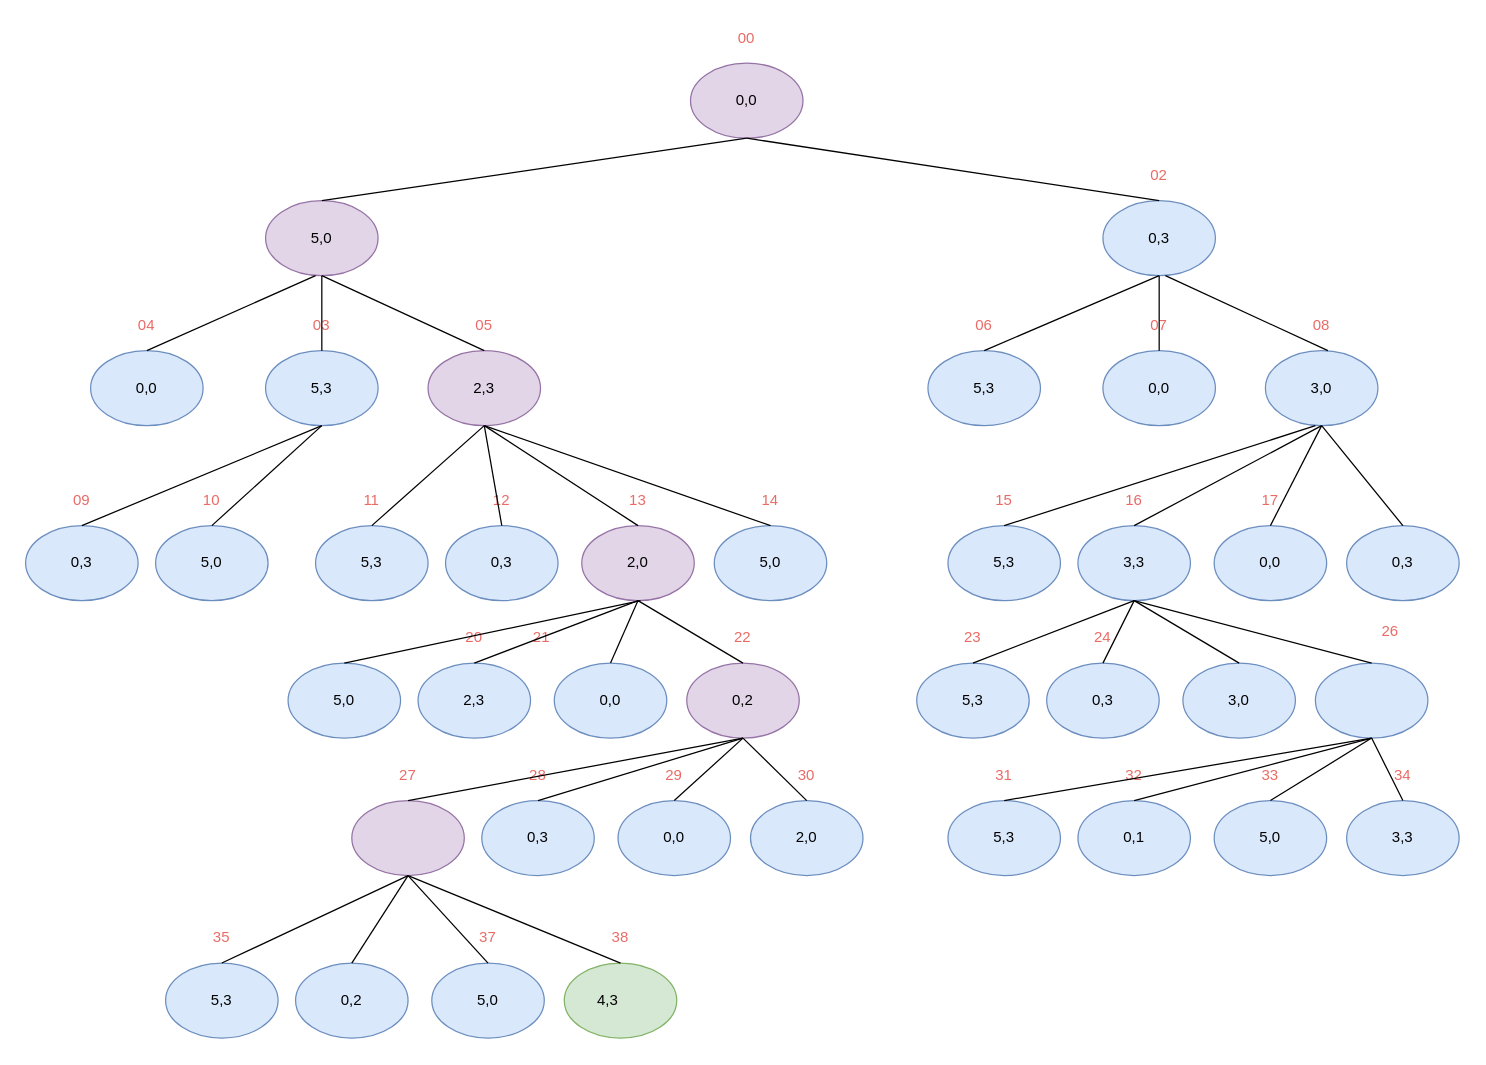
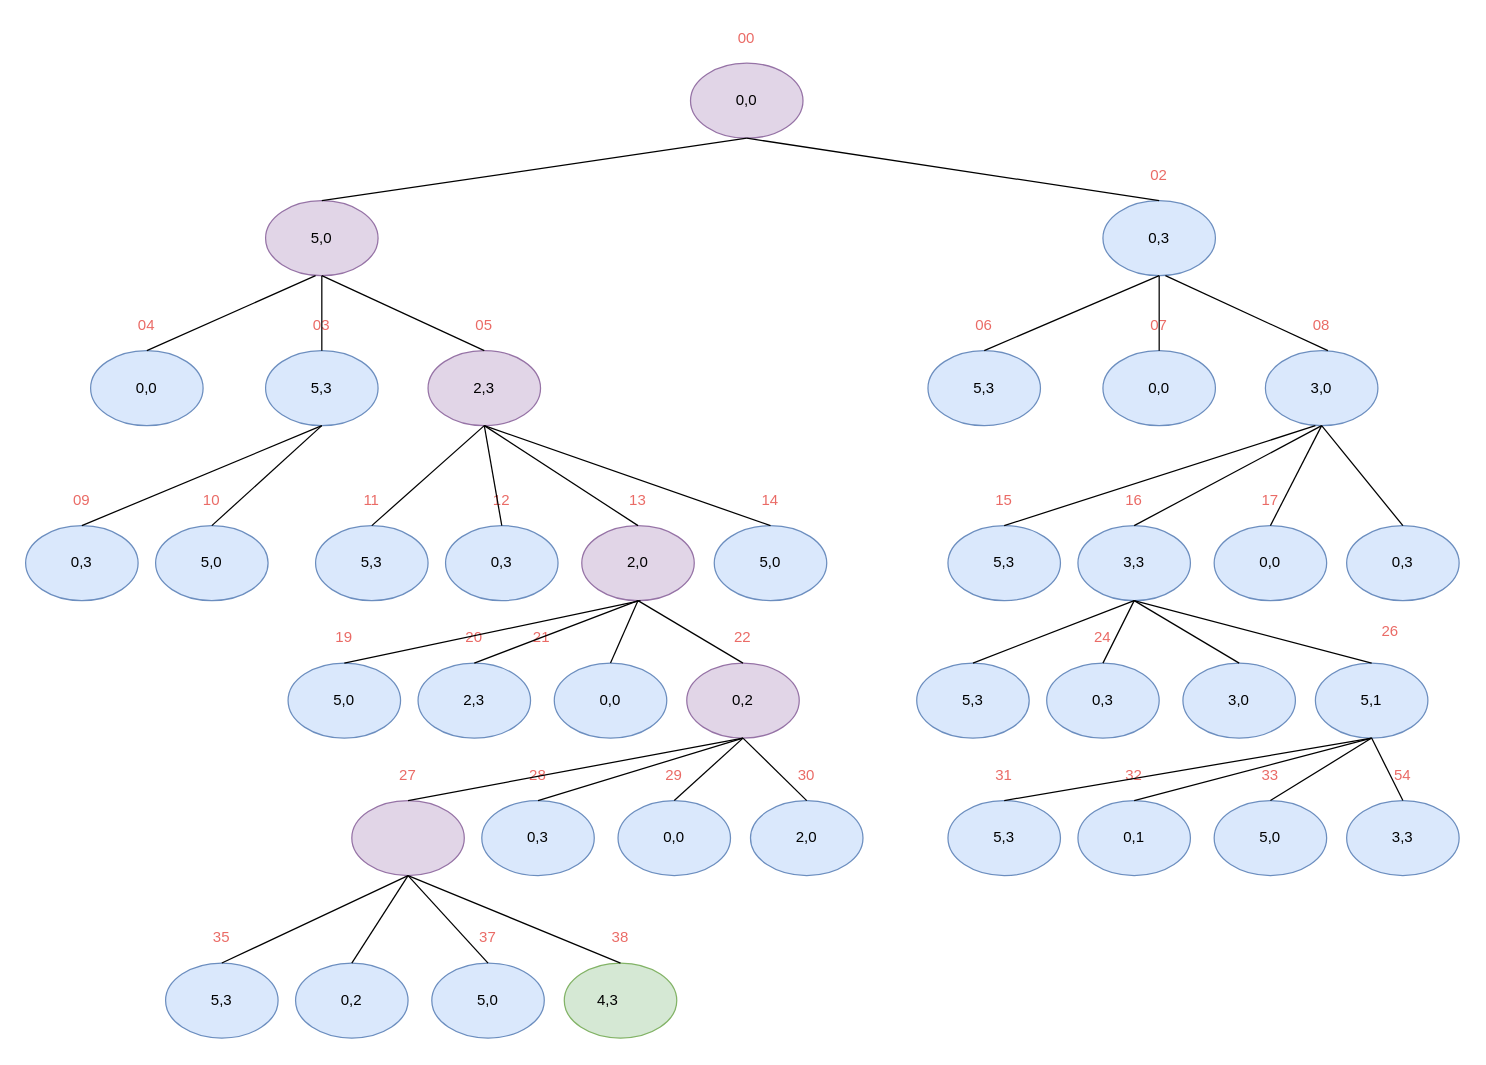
none -> (344, 638)
(973, 638) -> none
none -> (1372, 701)
(1403, 776) -> (1403, 776)
